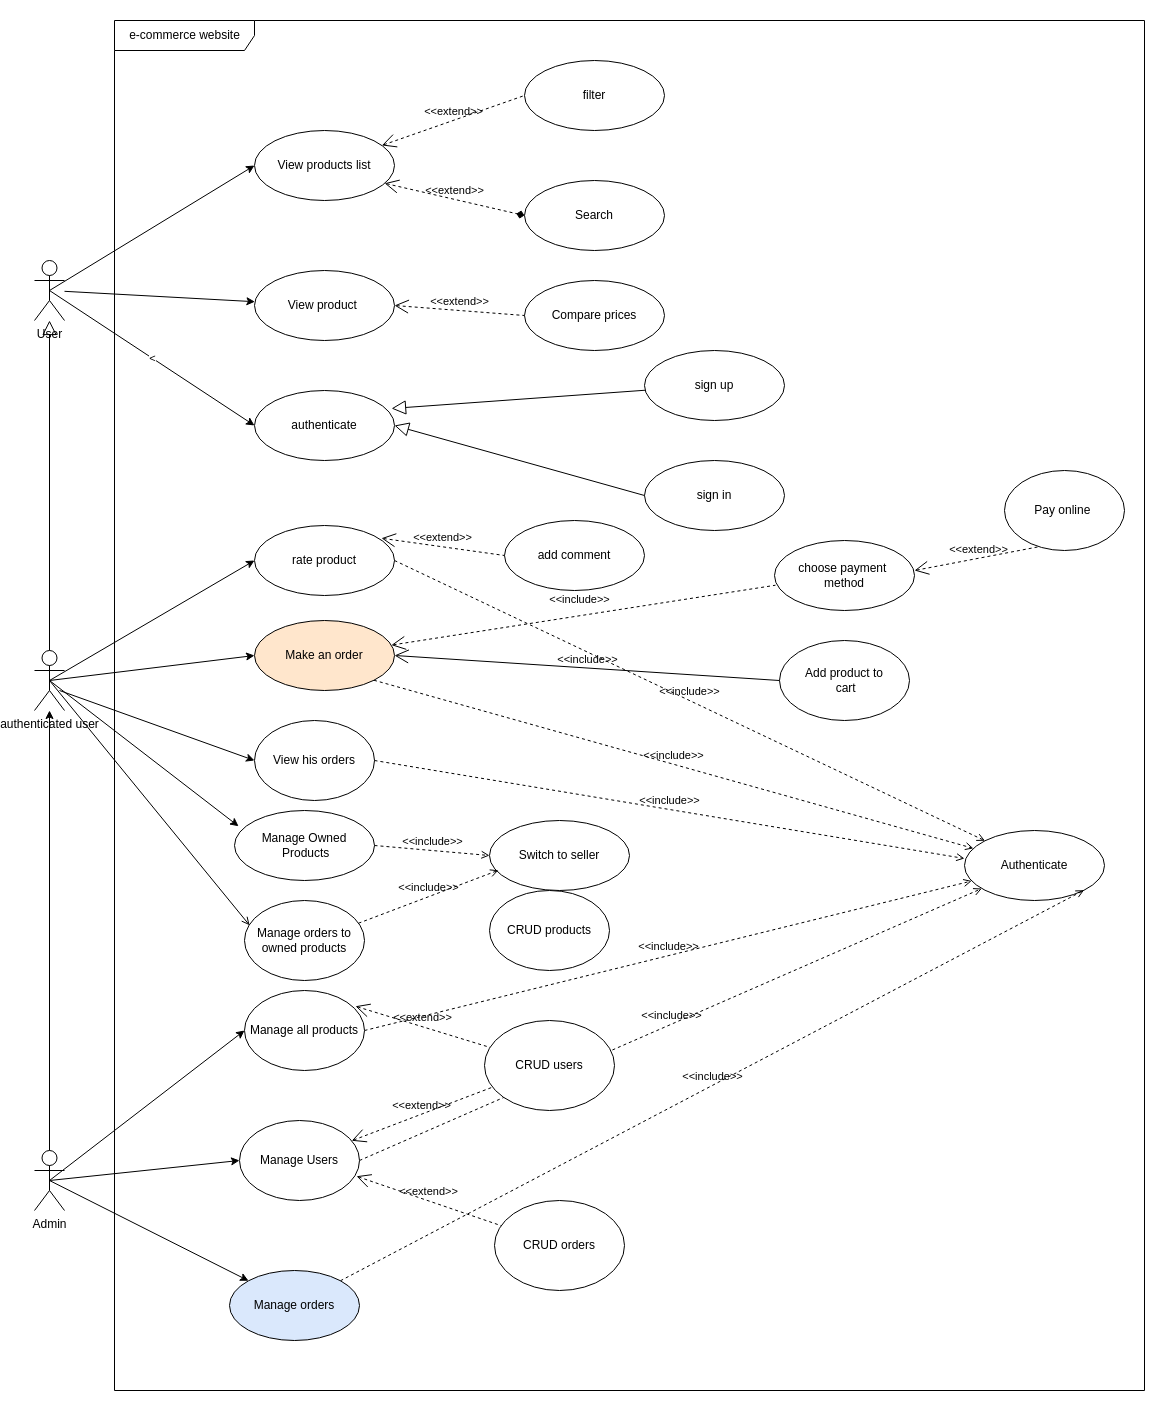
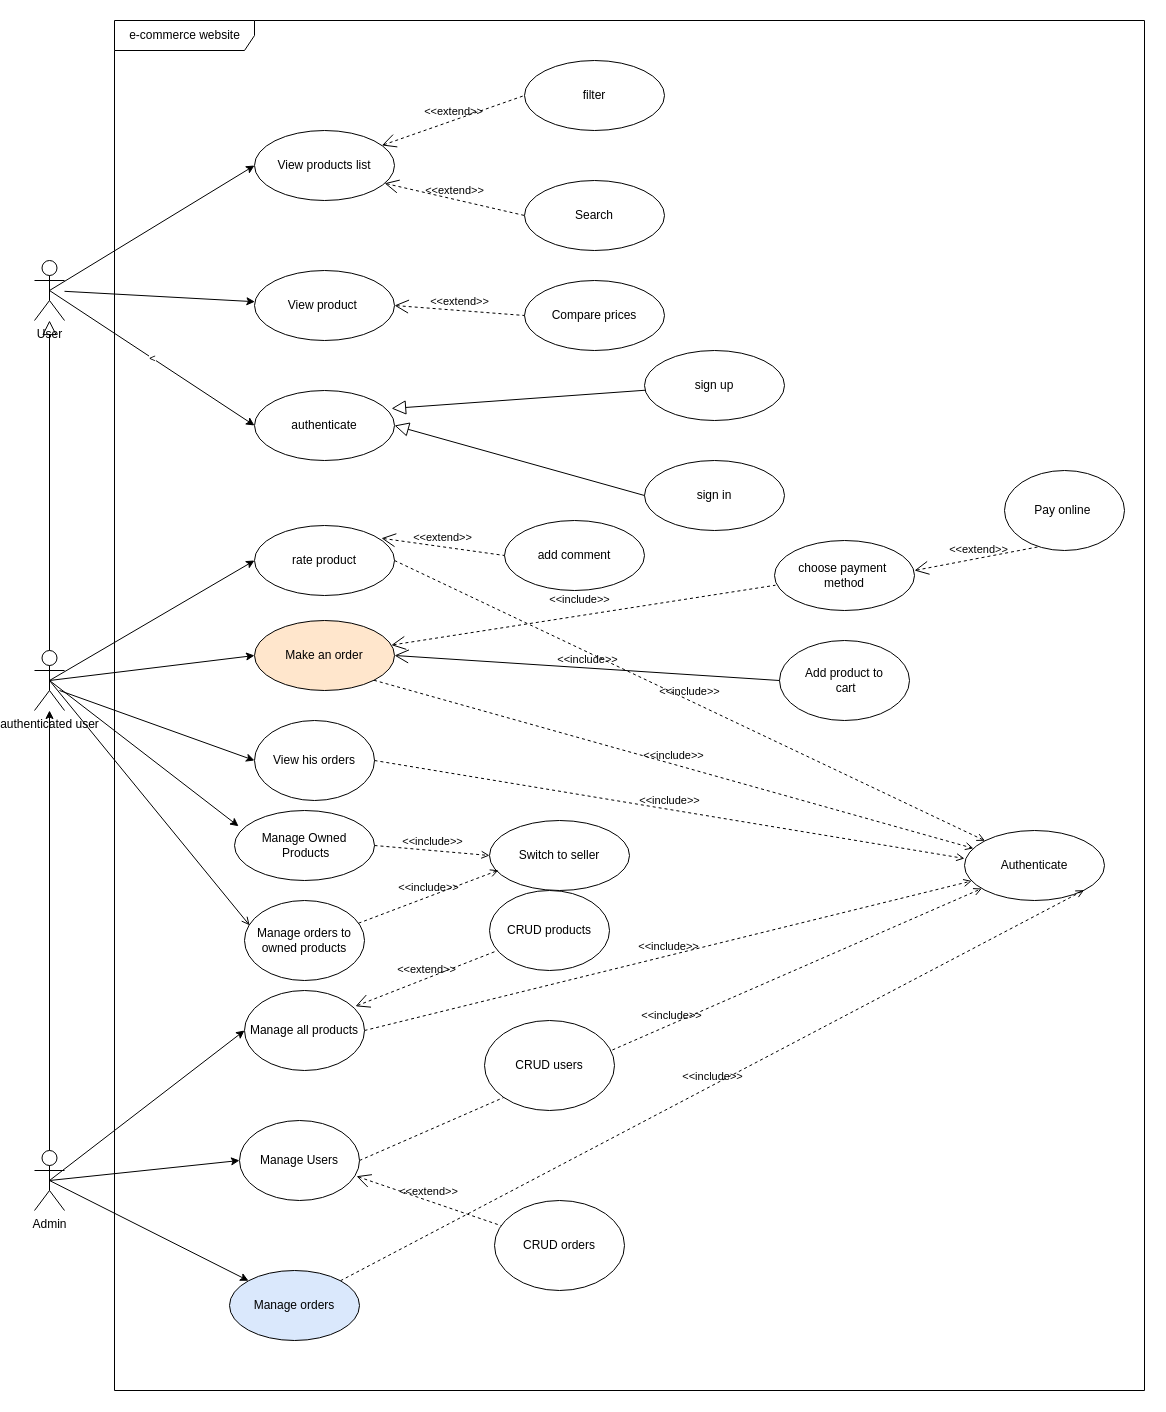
(516, 214) -> (520, 214)
(423, 1027) -> (426, 979)
(422, 1114) -> none
